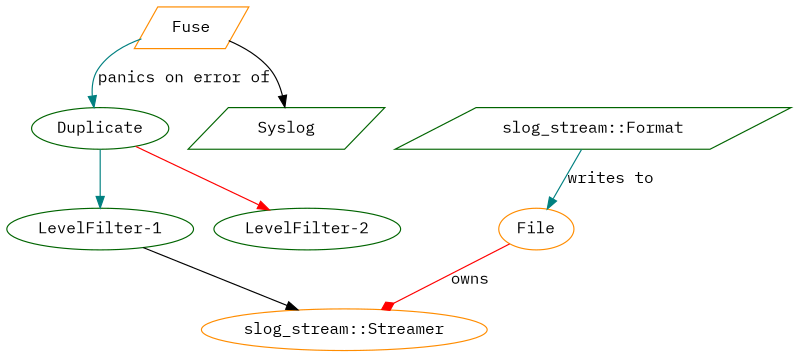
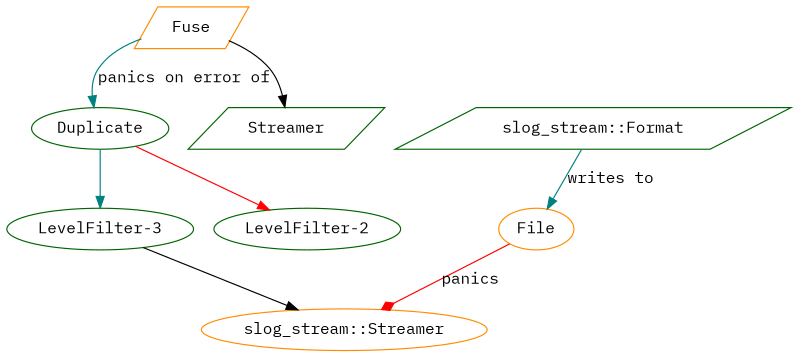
(286, 128) -> (286, 128)
(100, 229) -> (100, 229)
(470, 279) -> (470, 279)
